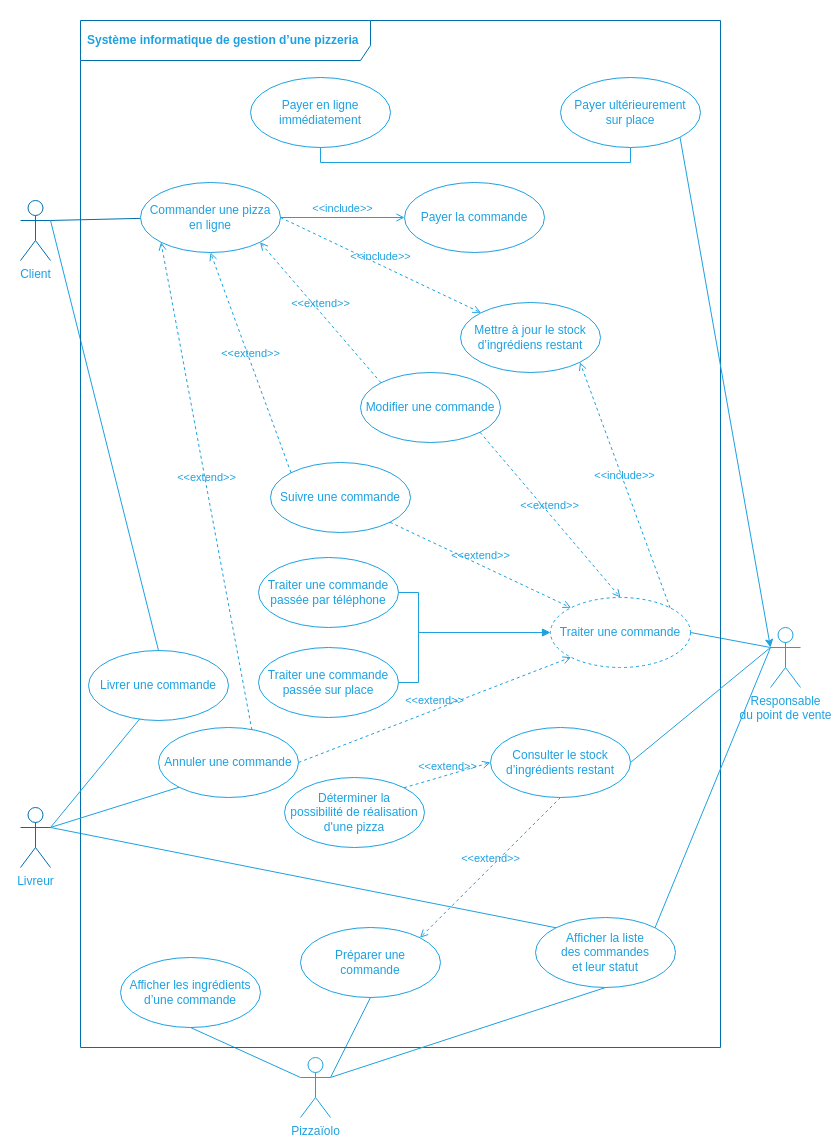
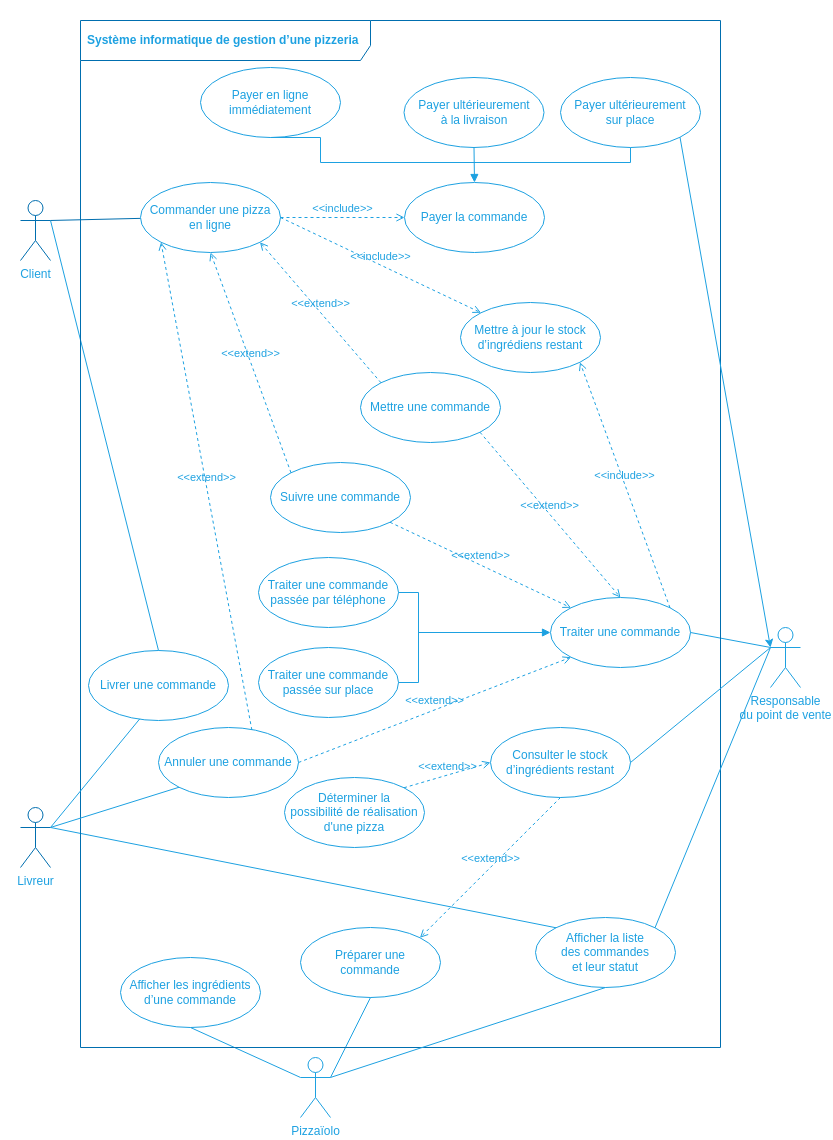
(321, 113) -> (271, 103)
none -> (474, 113)
none -> (474, 160)
(343, 218) -> (343, 218)
(431, 408) -> (431, 408)
(621, 633) -> (621, 633)
